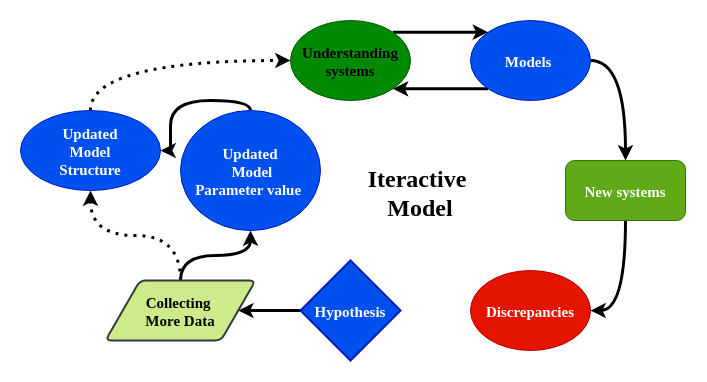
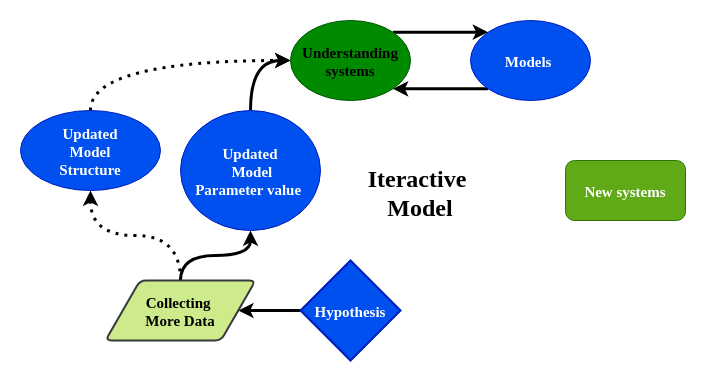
(621, 99) -> none
(194, 102) -> (254, 82)
(623, 269) -> none
(531, 311) -> none
